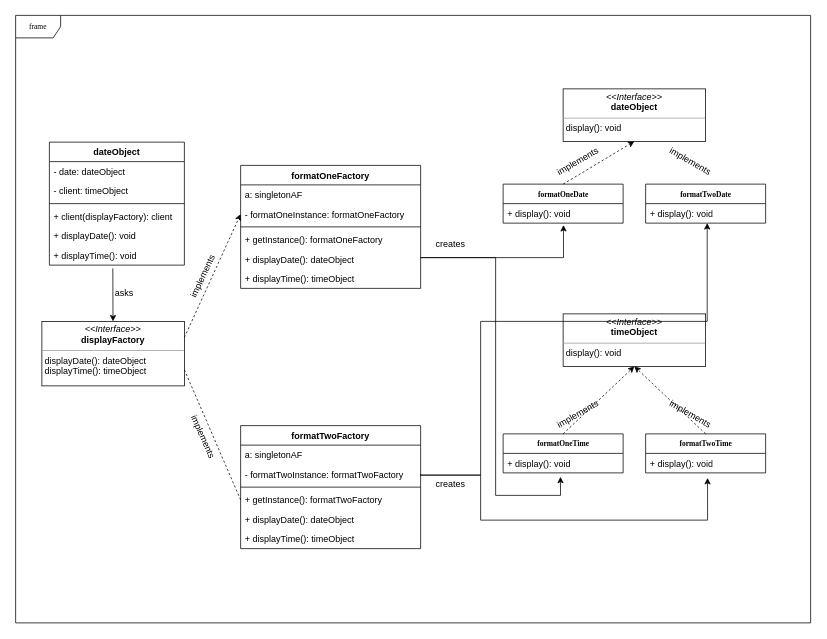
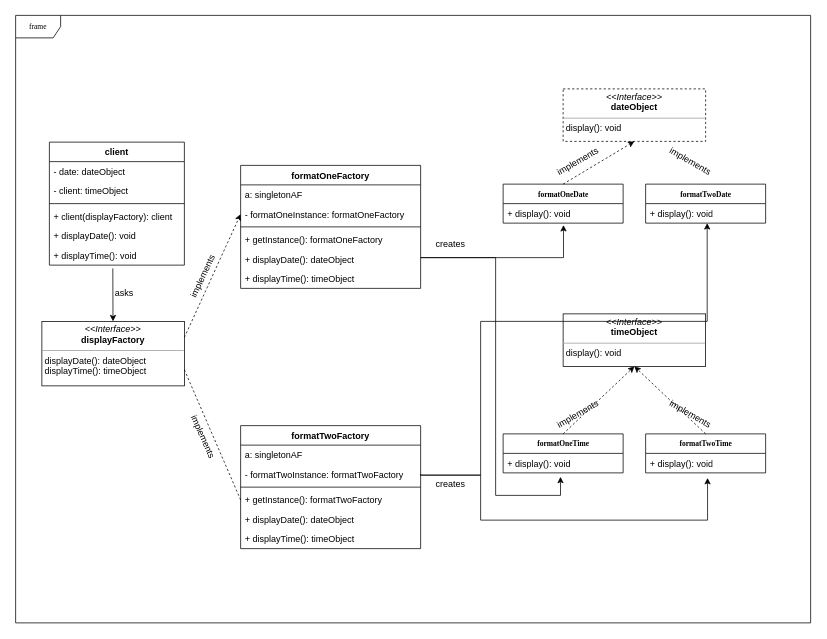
(634, 115) -> (634, 115)
(116, 152) -> (116, 152)
